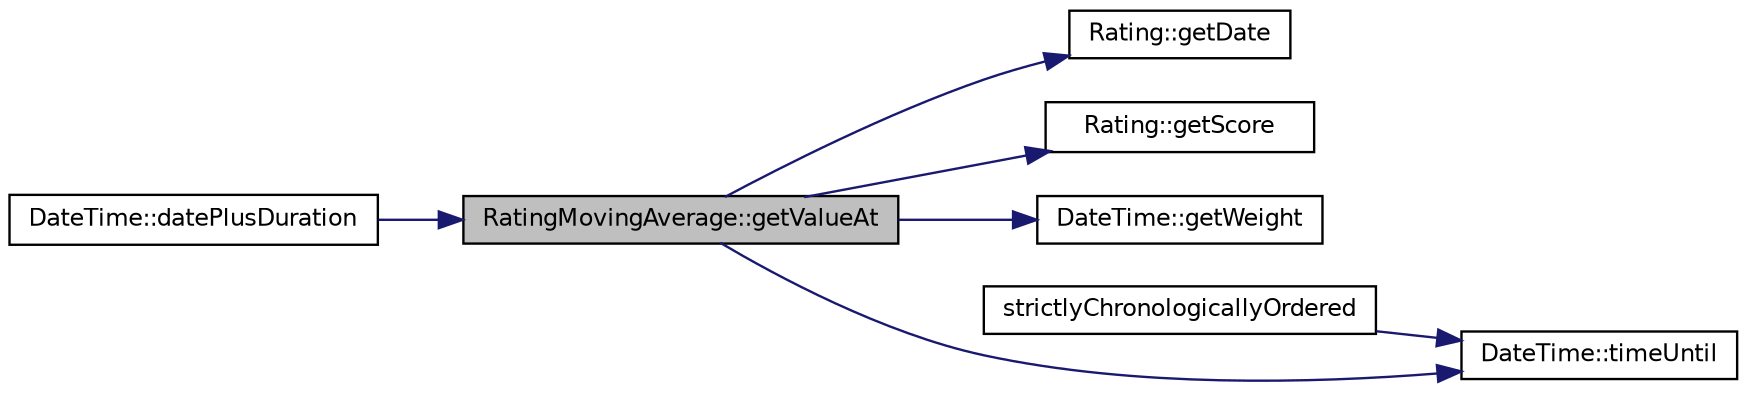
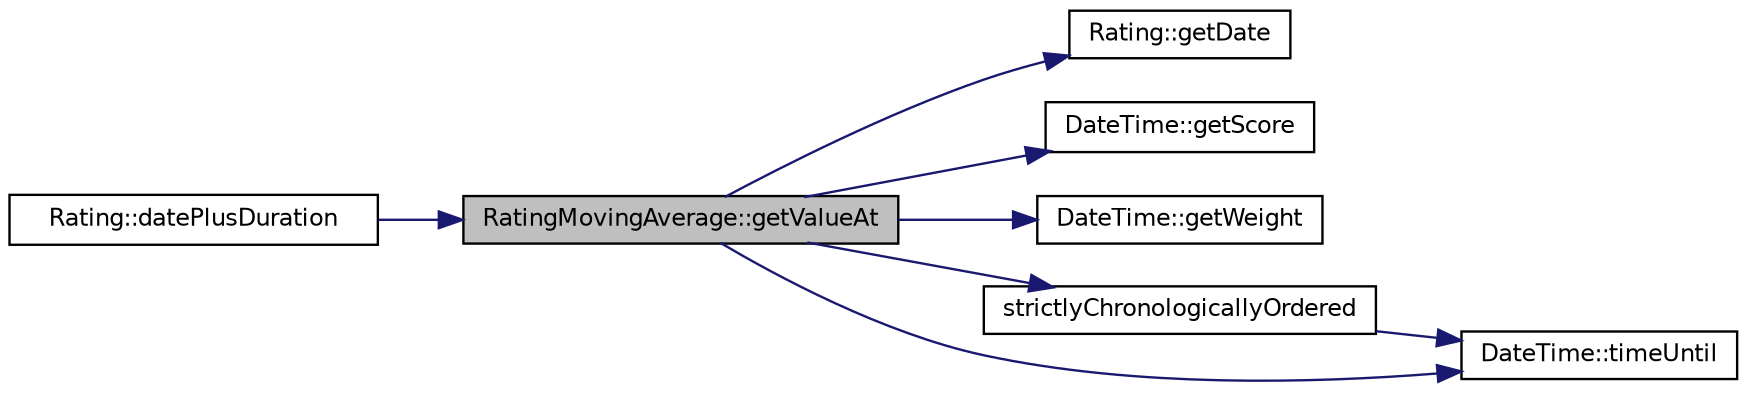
(1180, 127) -> (1180, 127)
(194, 220) -> (194, 220)
none -> (919, 263)
